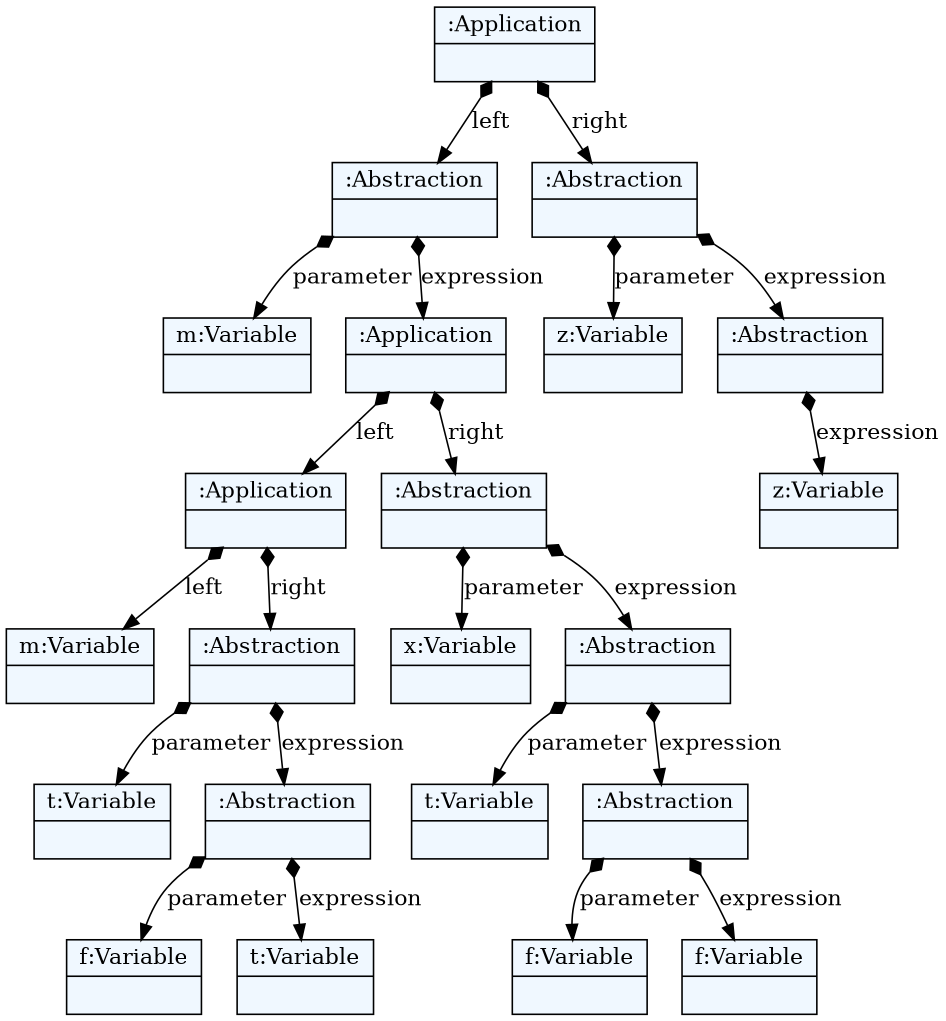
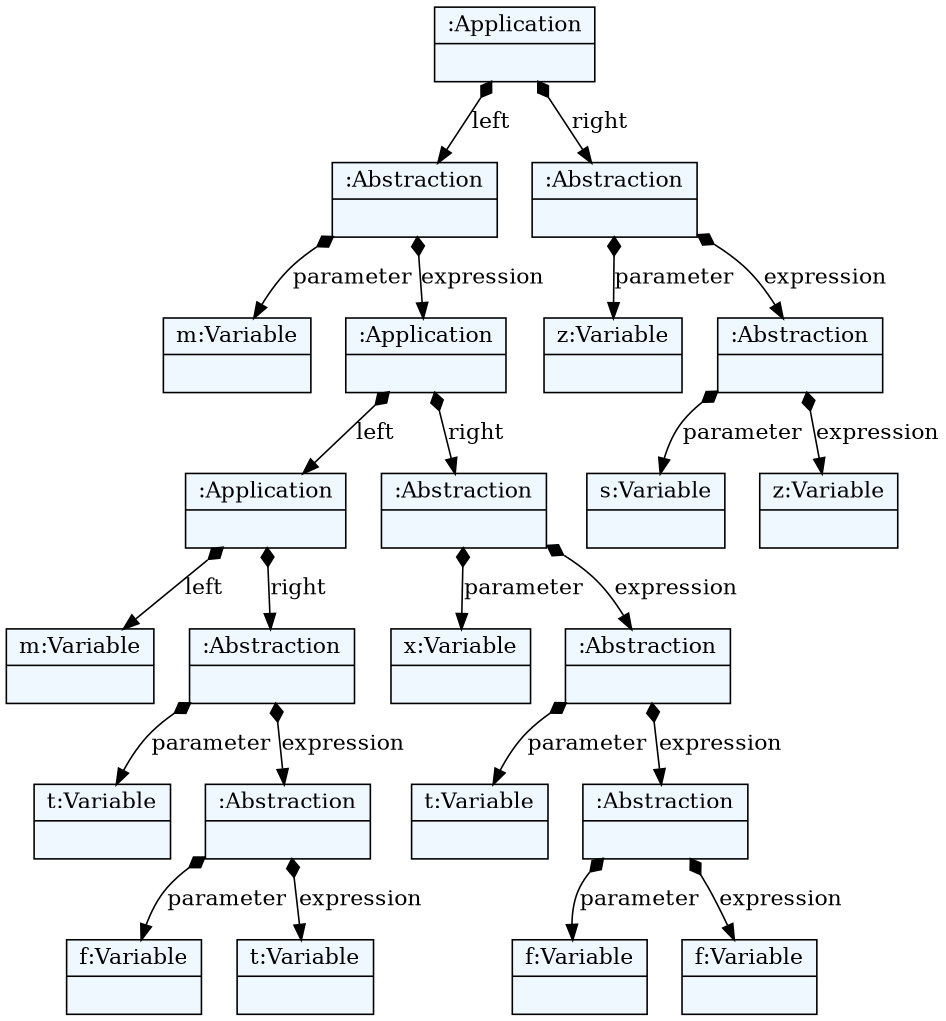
none -> (656, 511)
